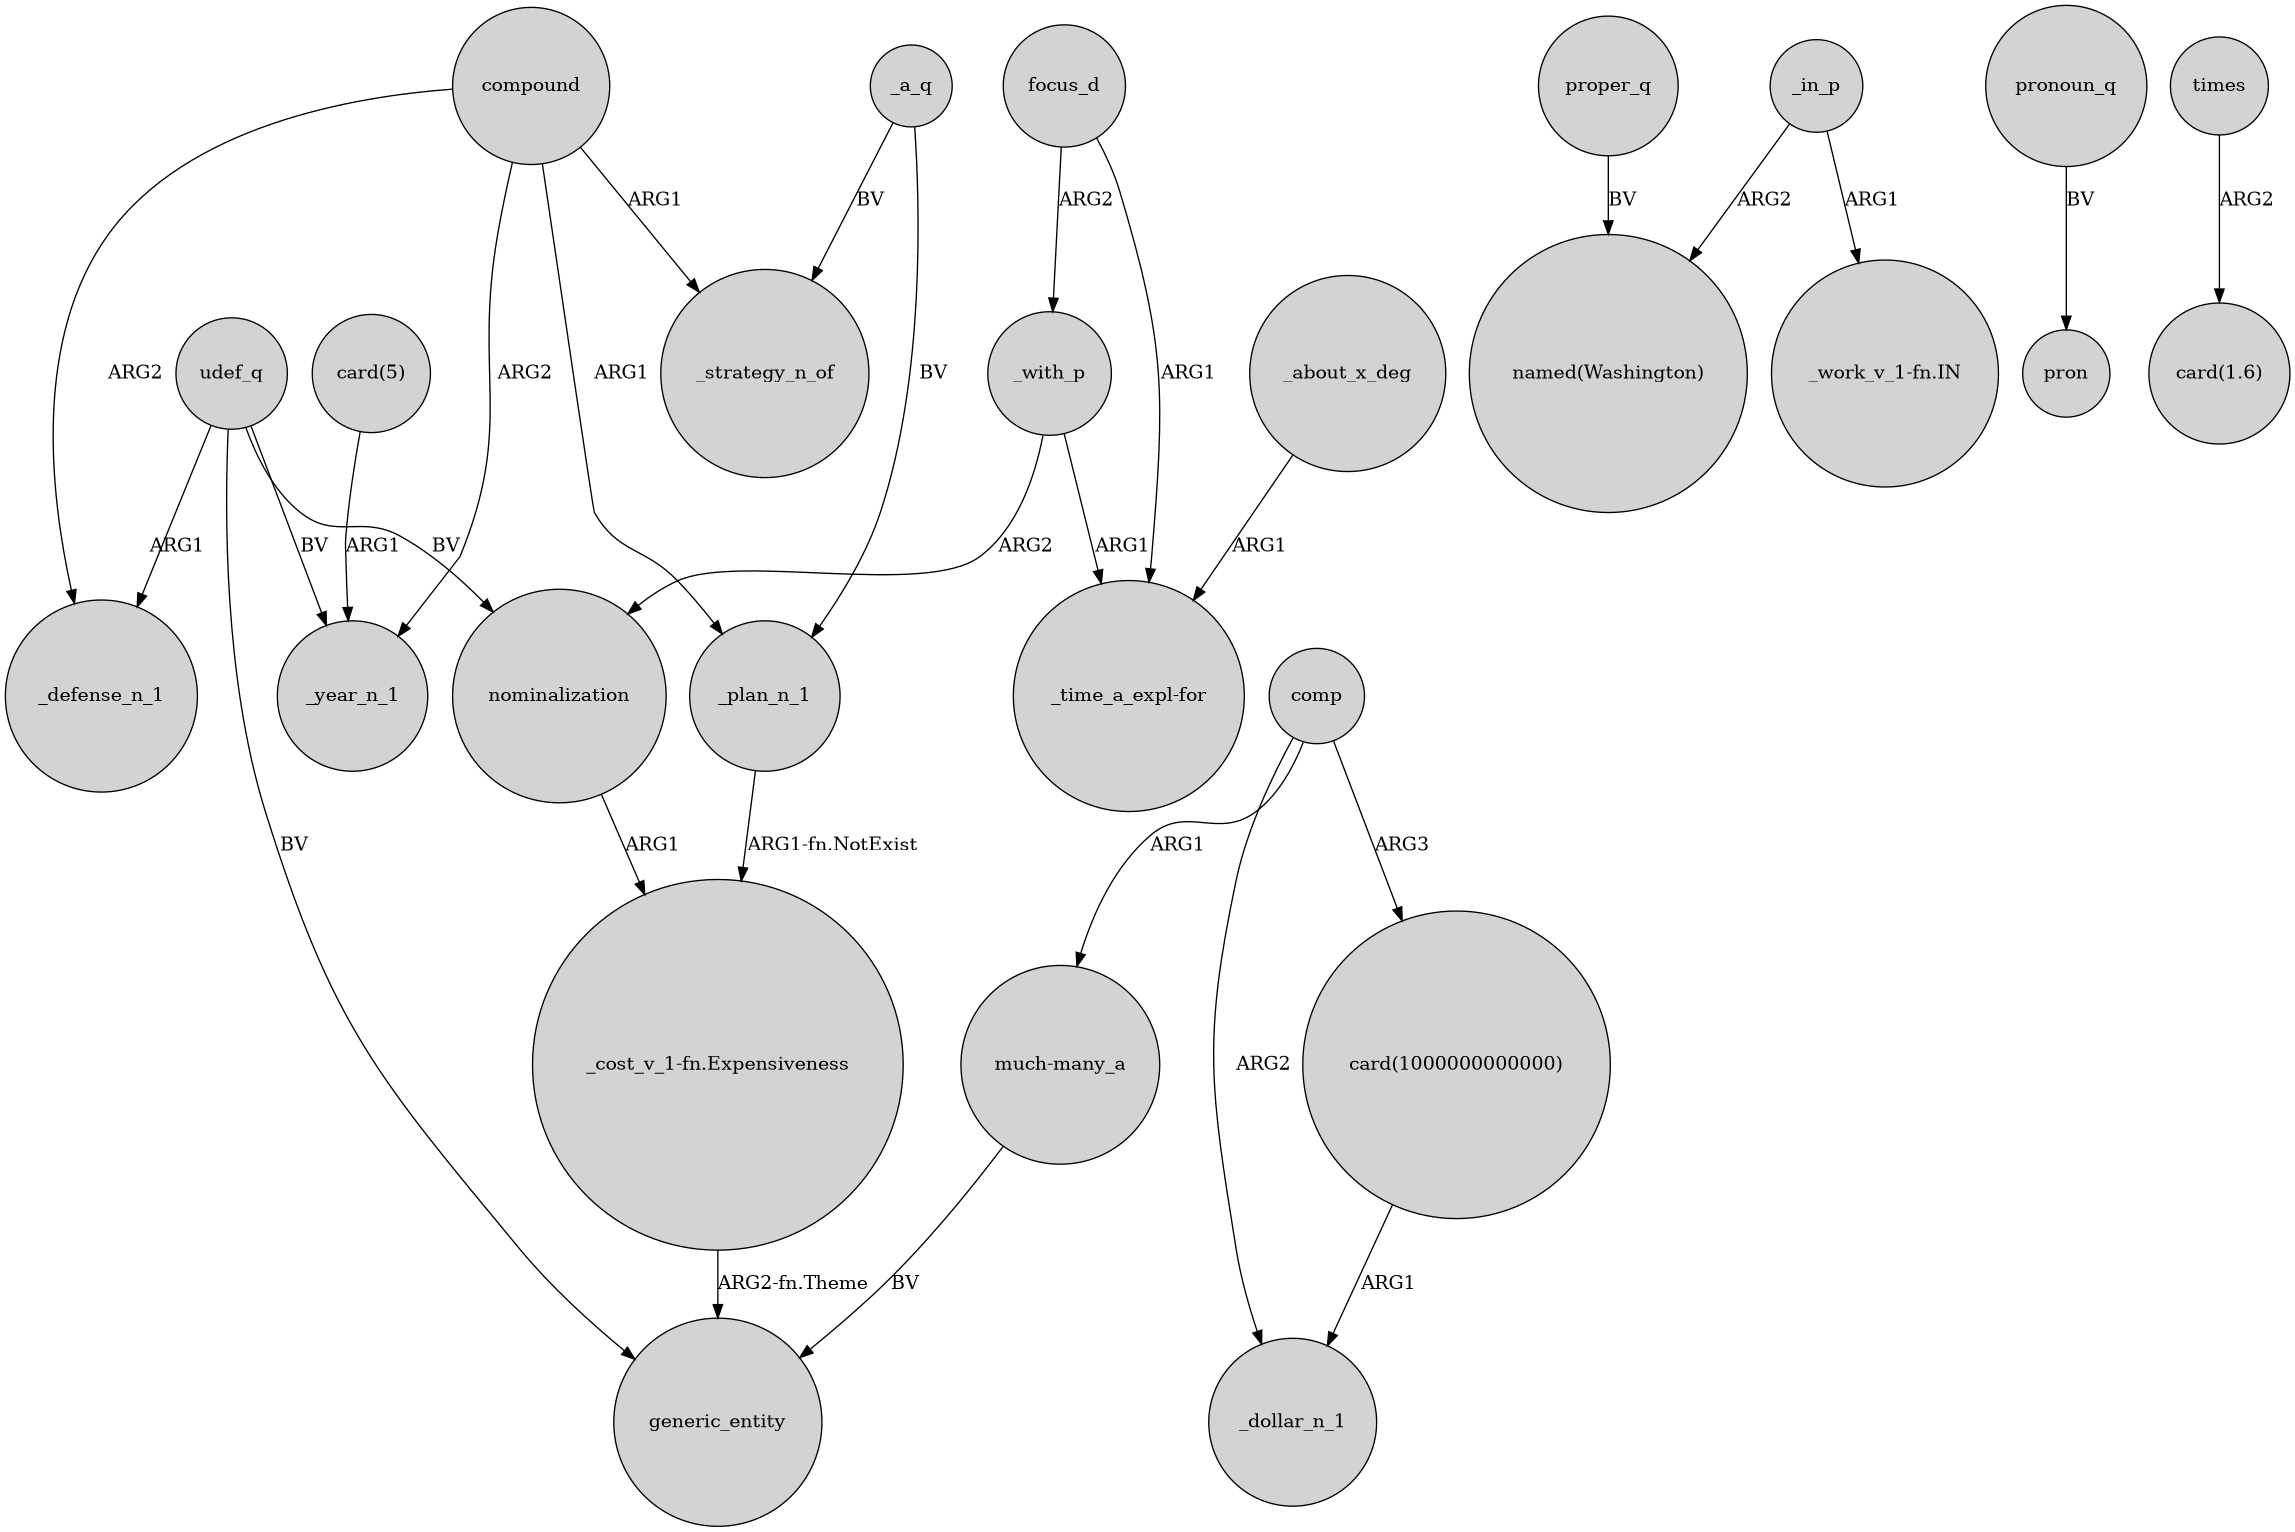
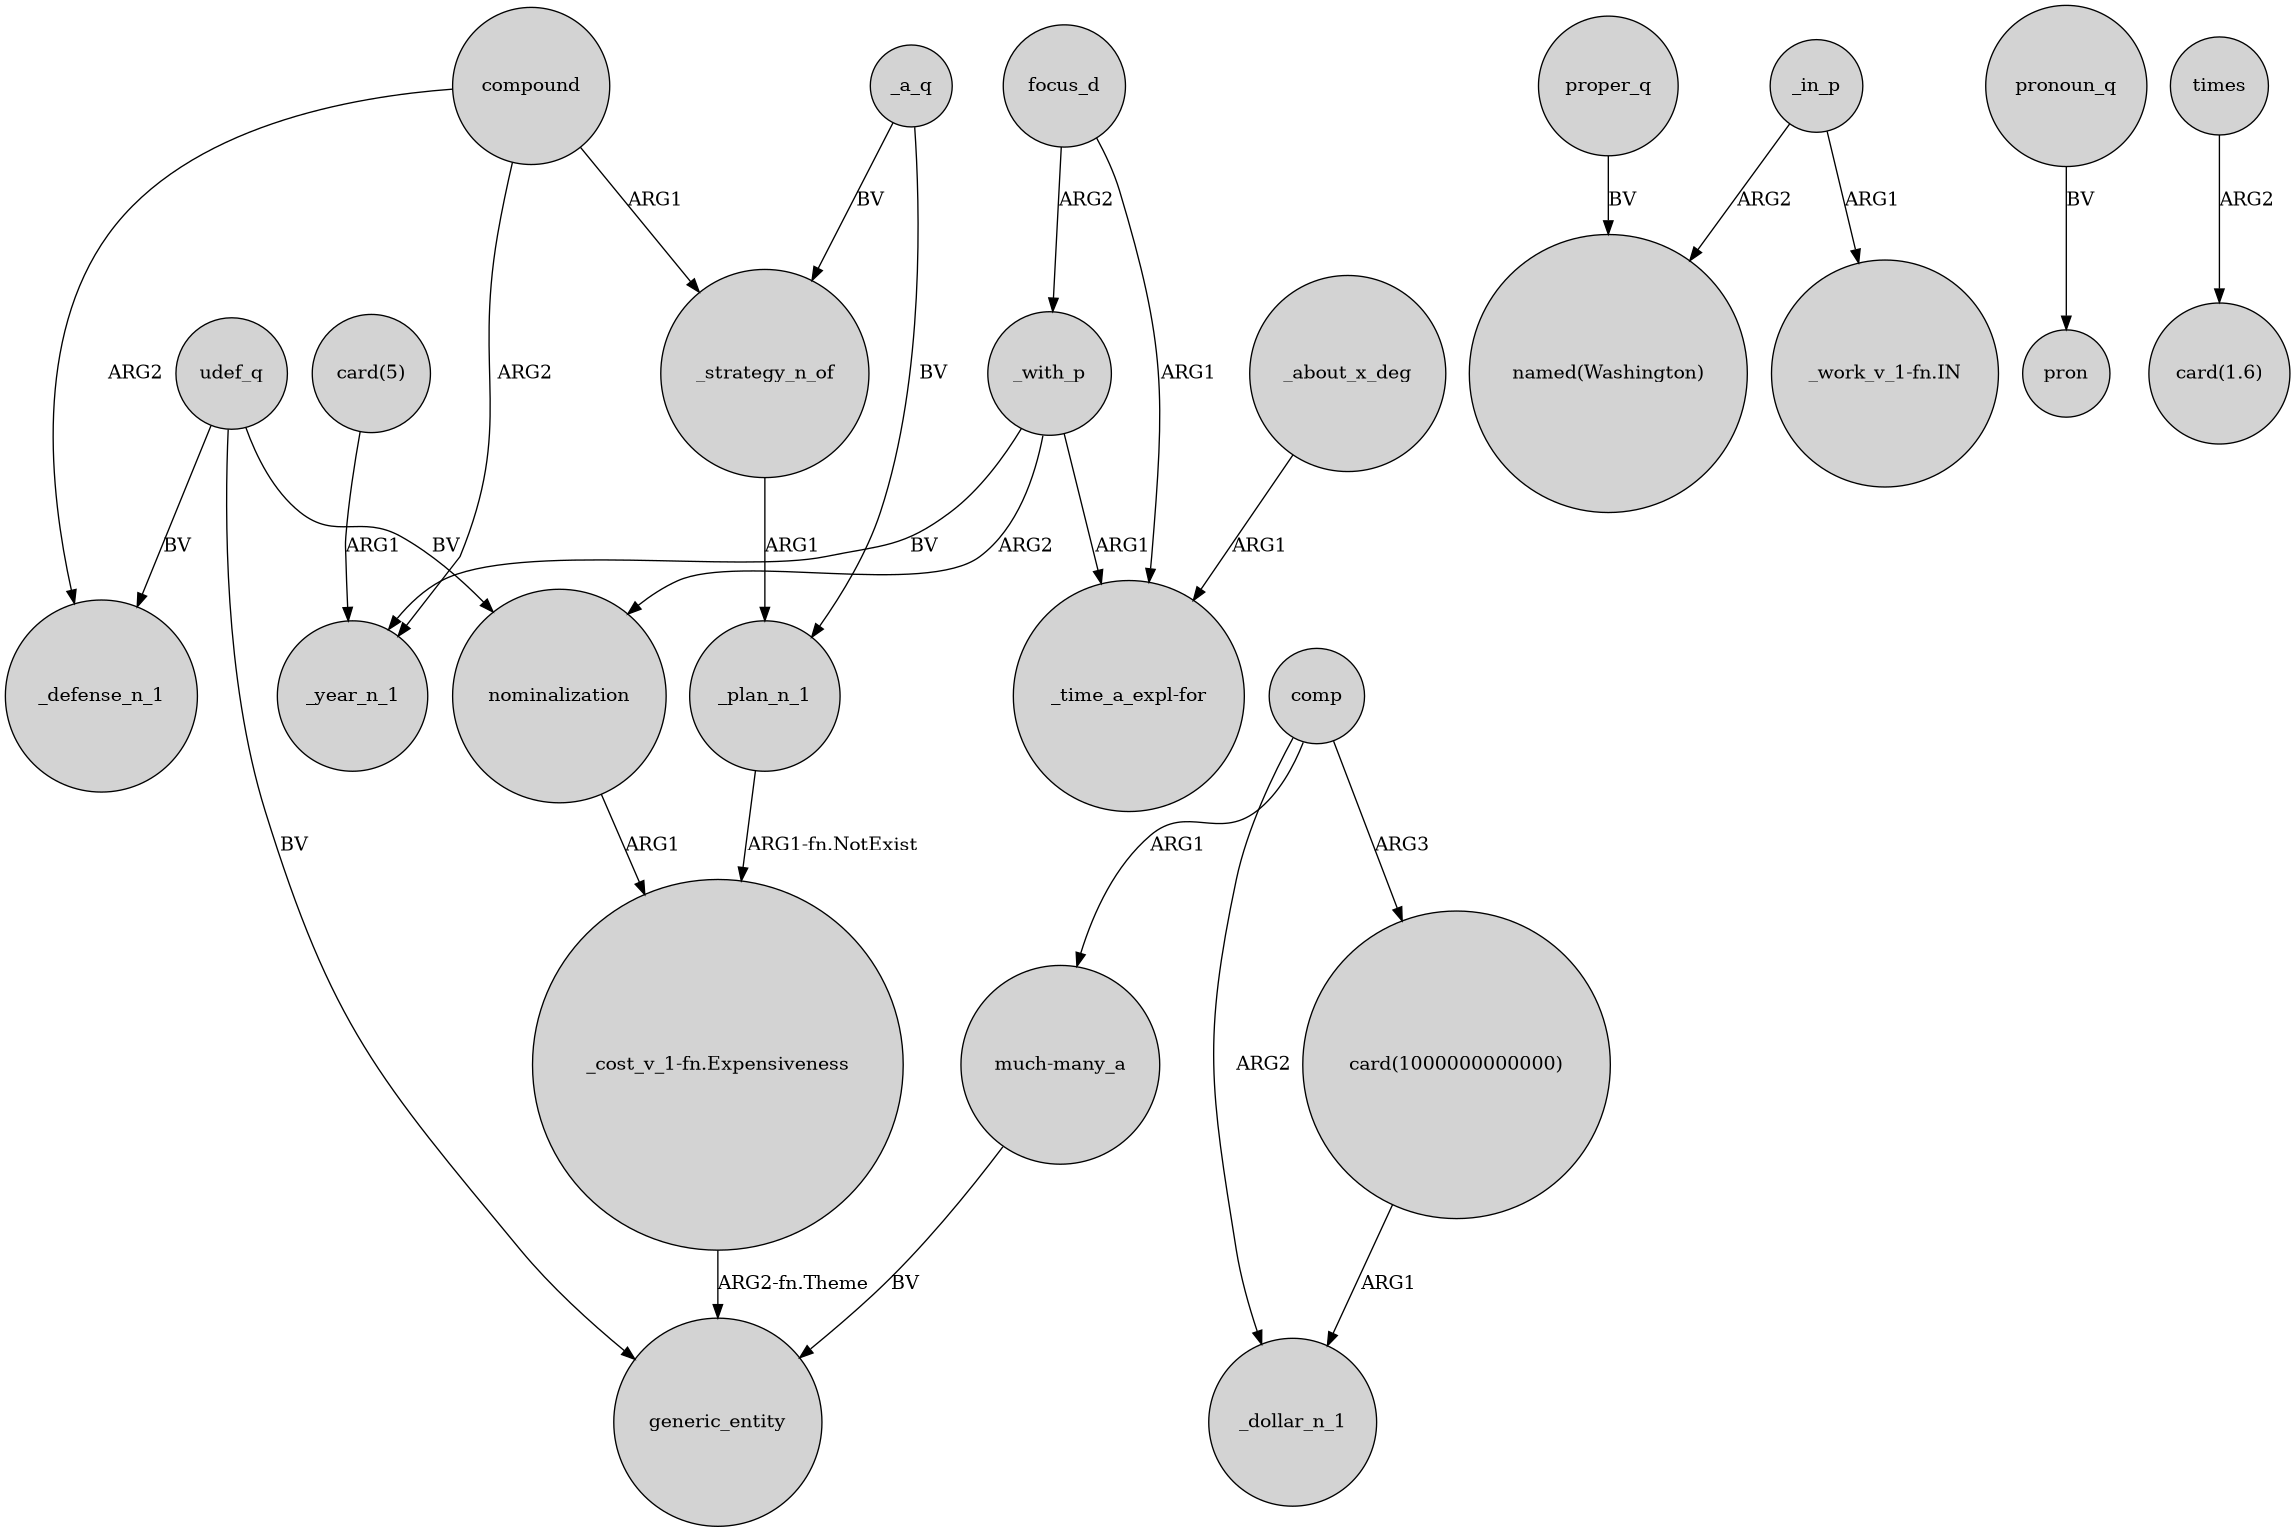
(580, 420) -> (765, 542)
(286, 520) -> (725, 562)
(177, 547) -> (177, 547)
